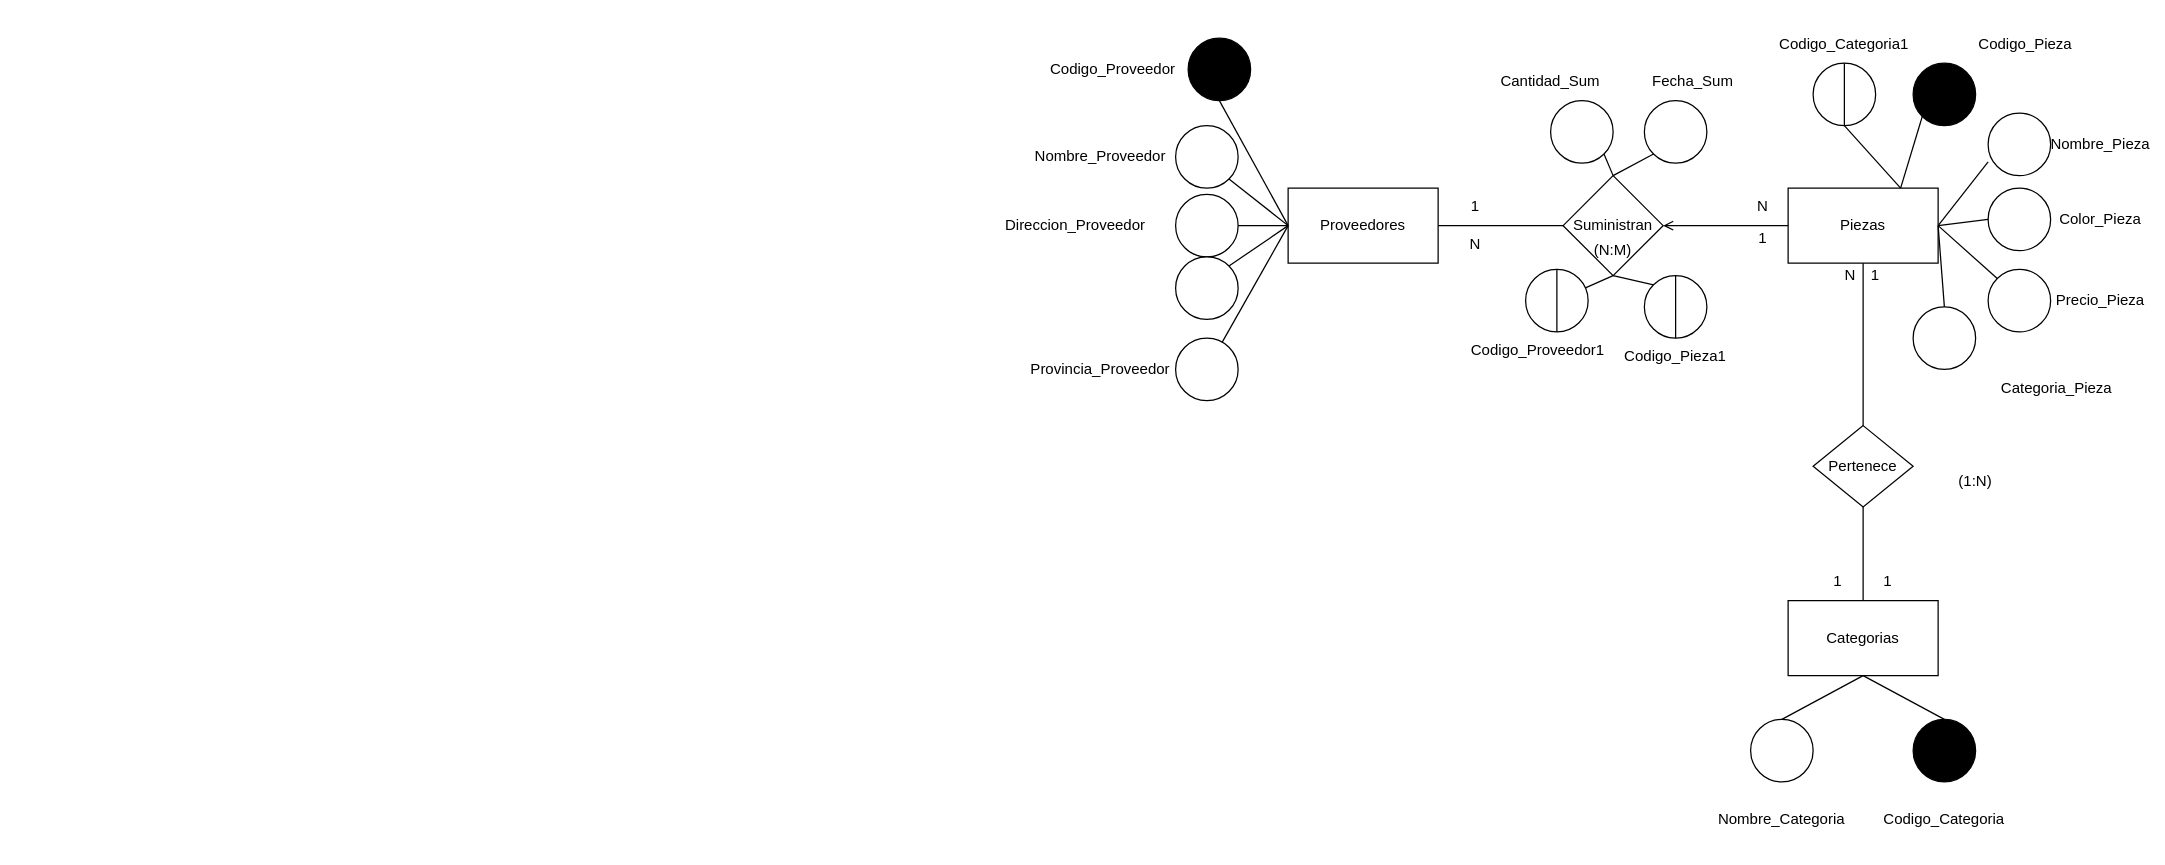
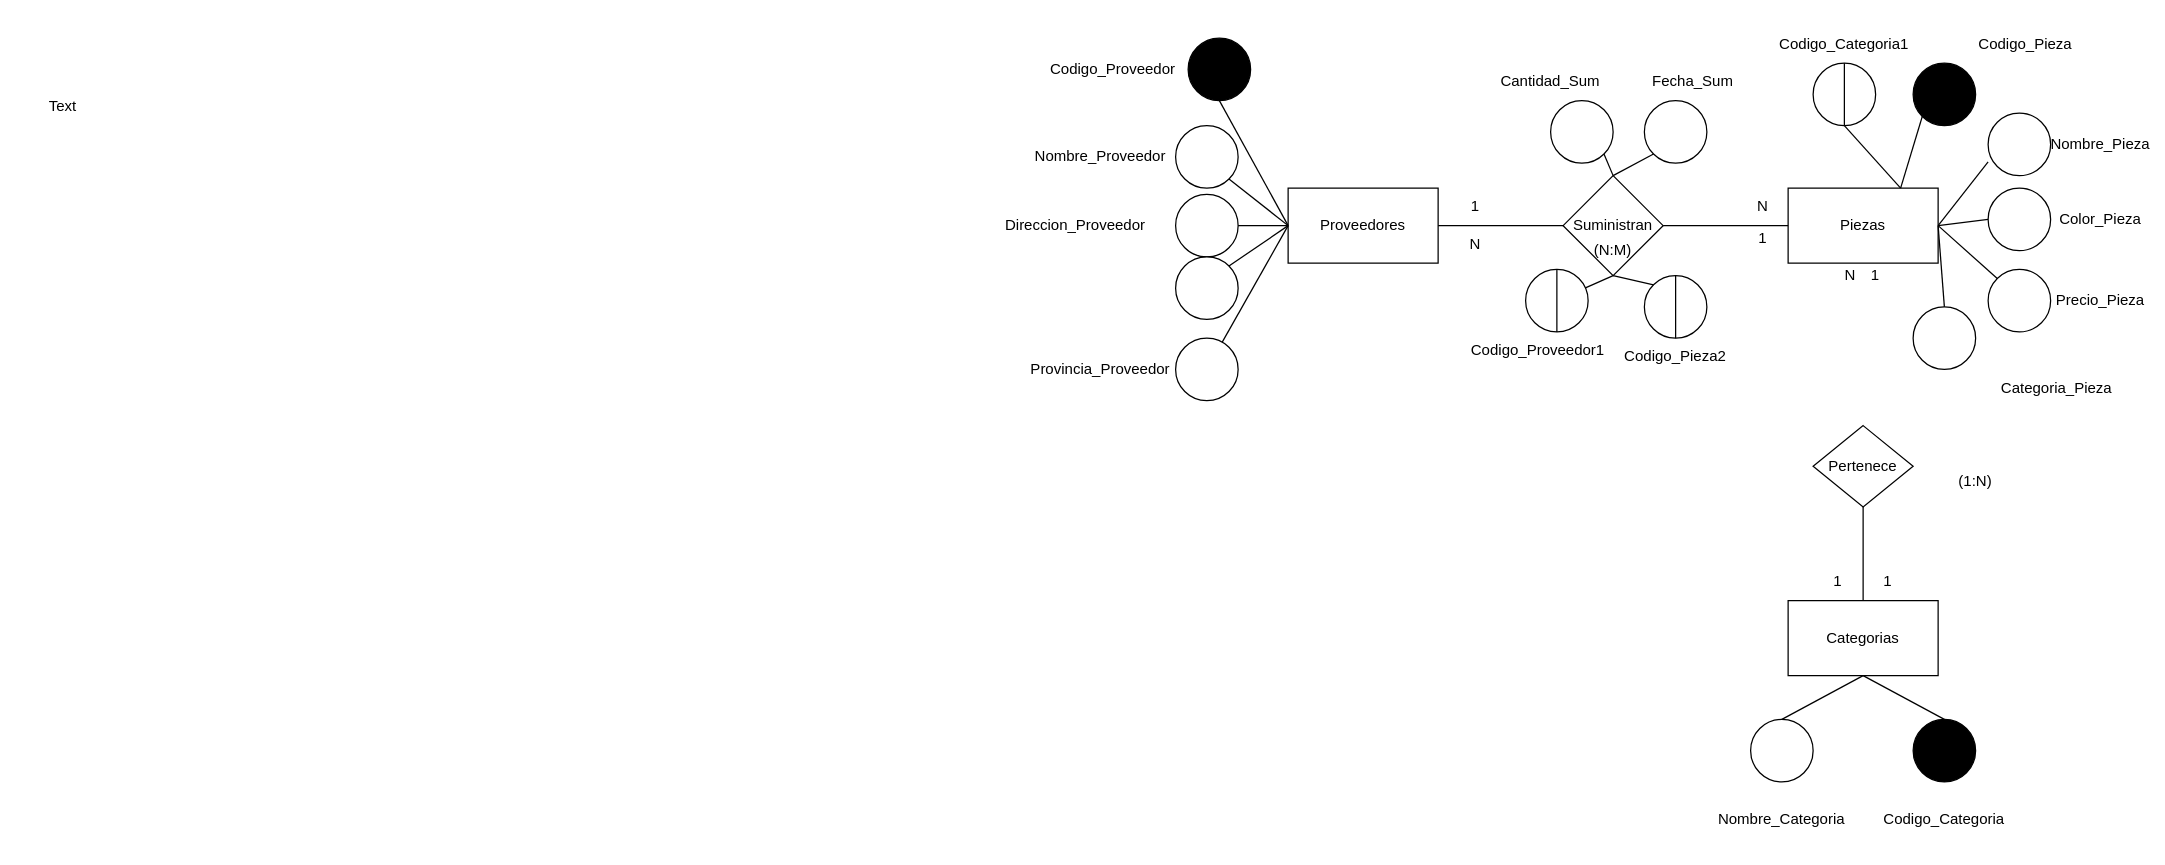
none -> (63, 107)
(1670, 226) -> (1668, 226)
(1863, 344) -> none
(1676, 357) -> (1676, 357)
